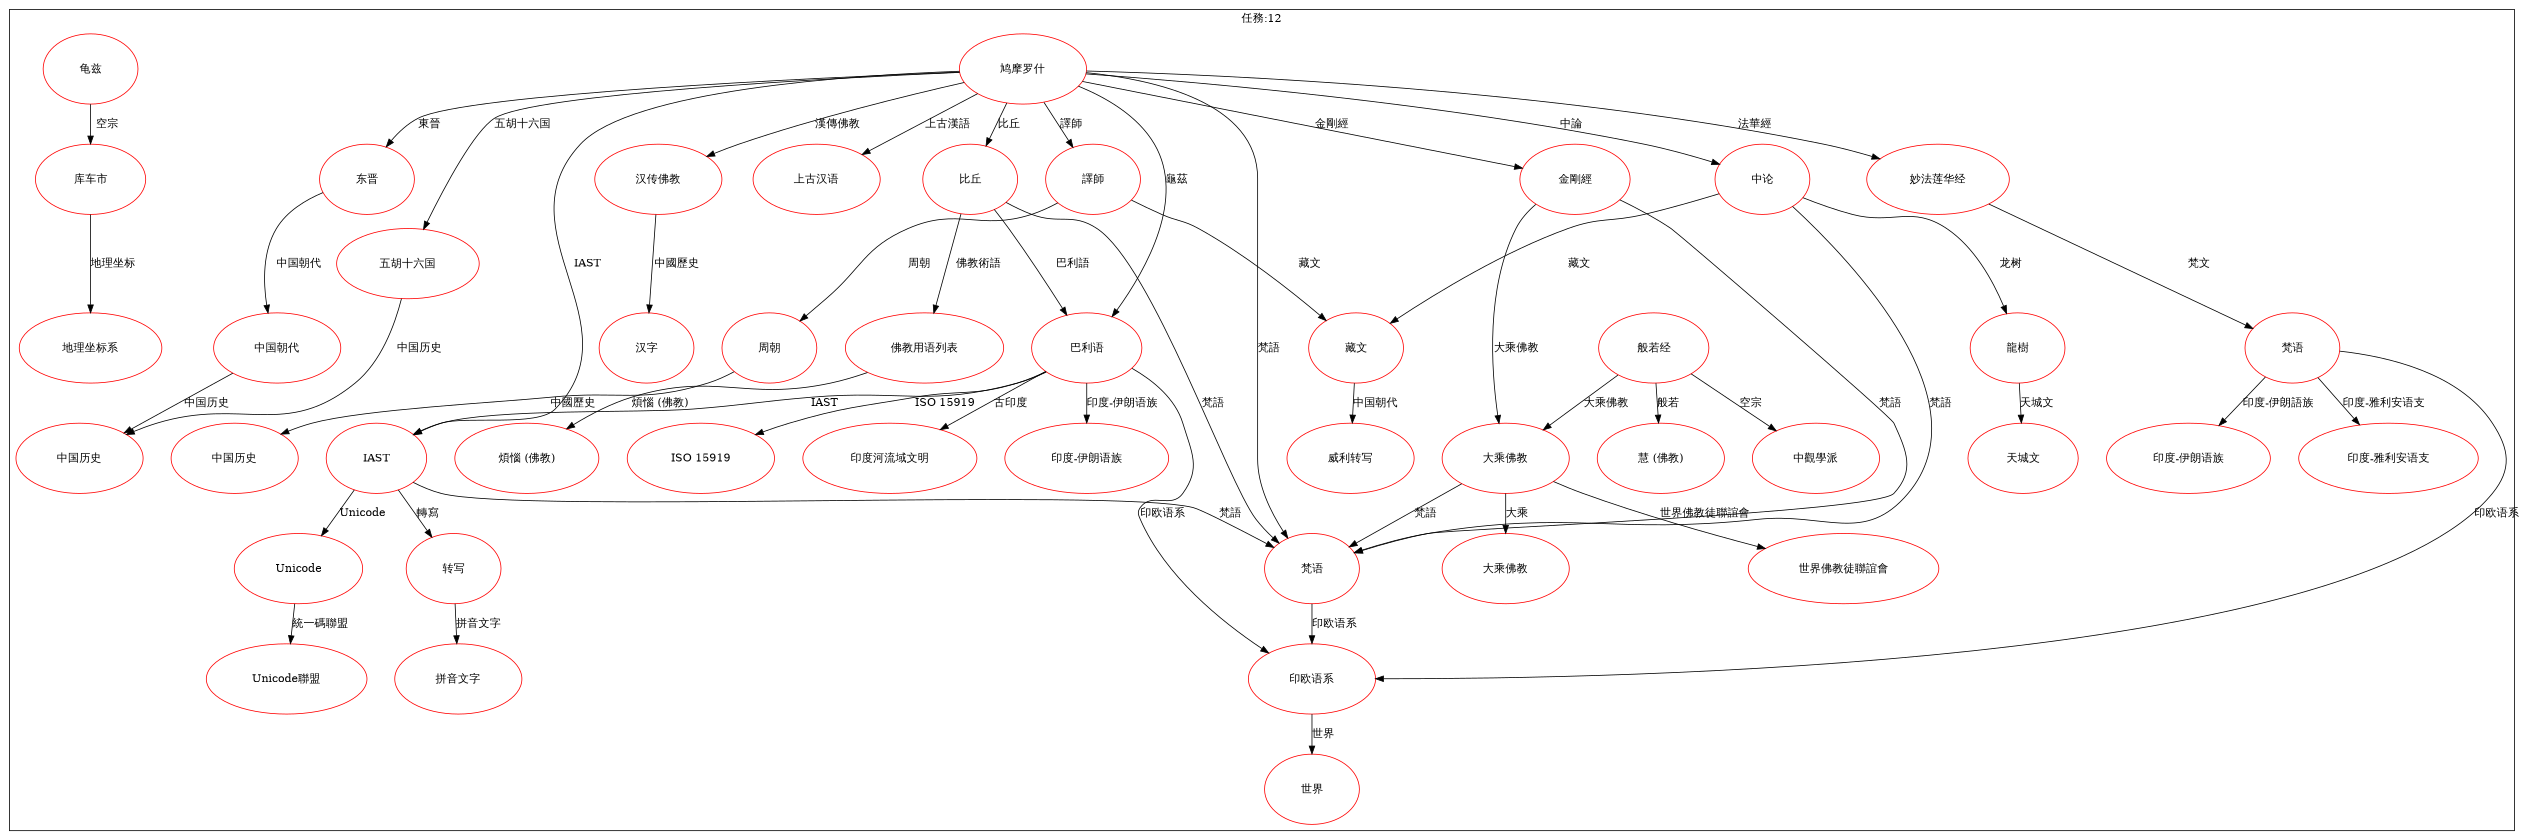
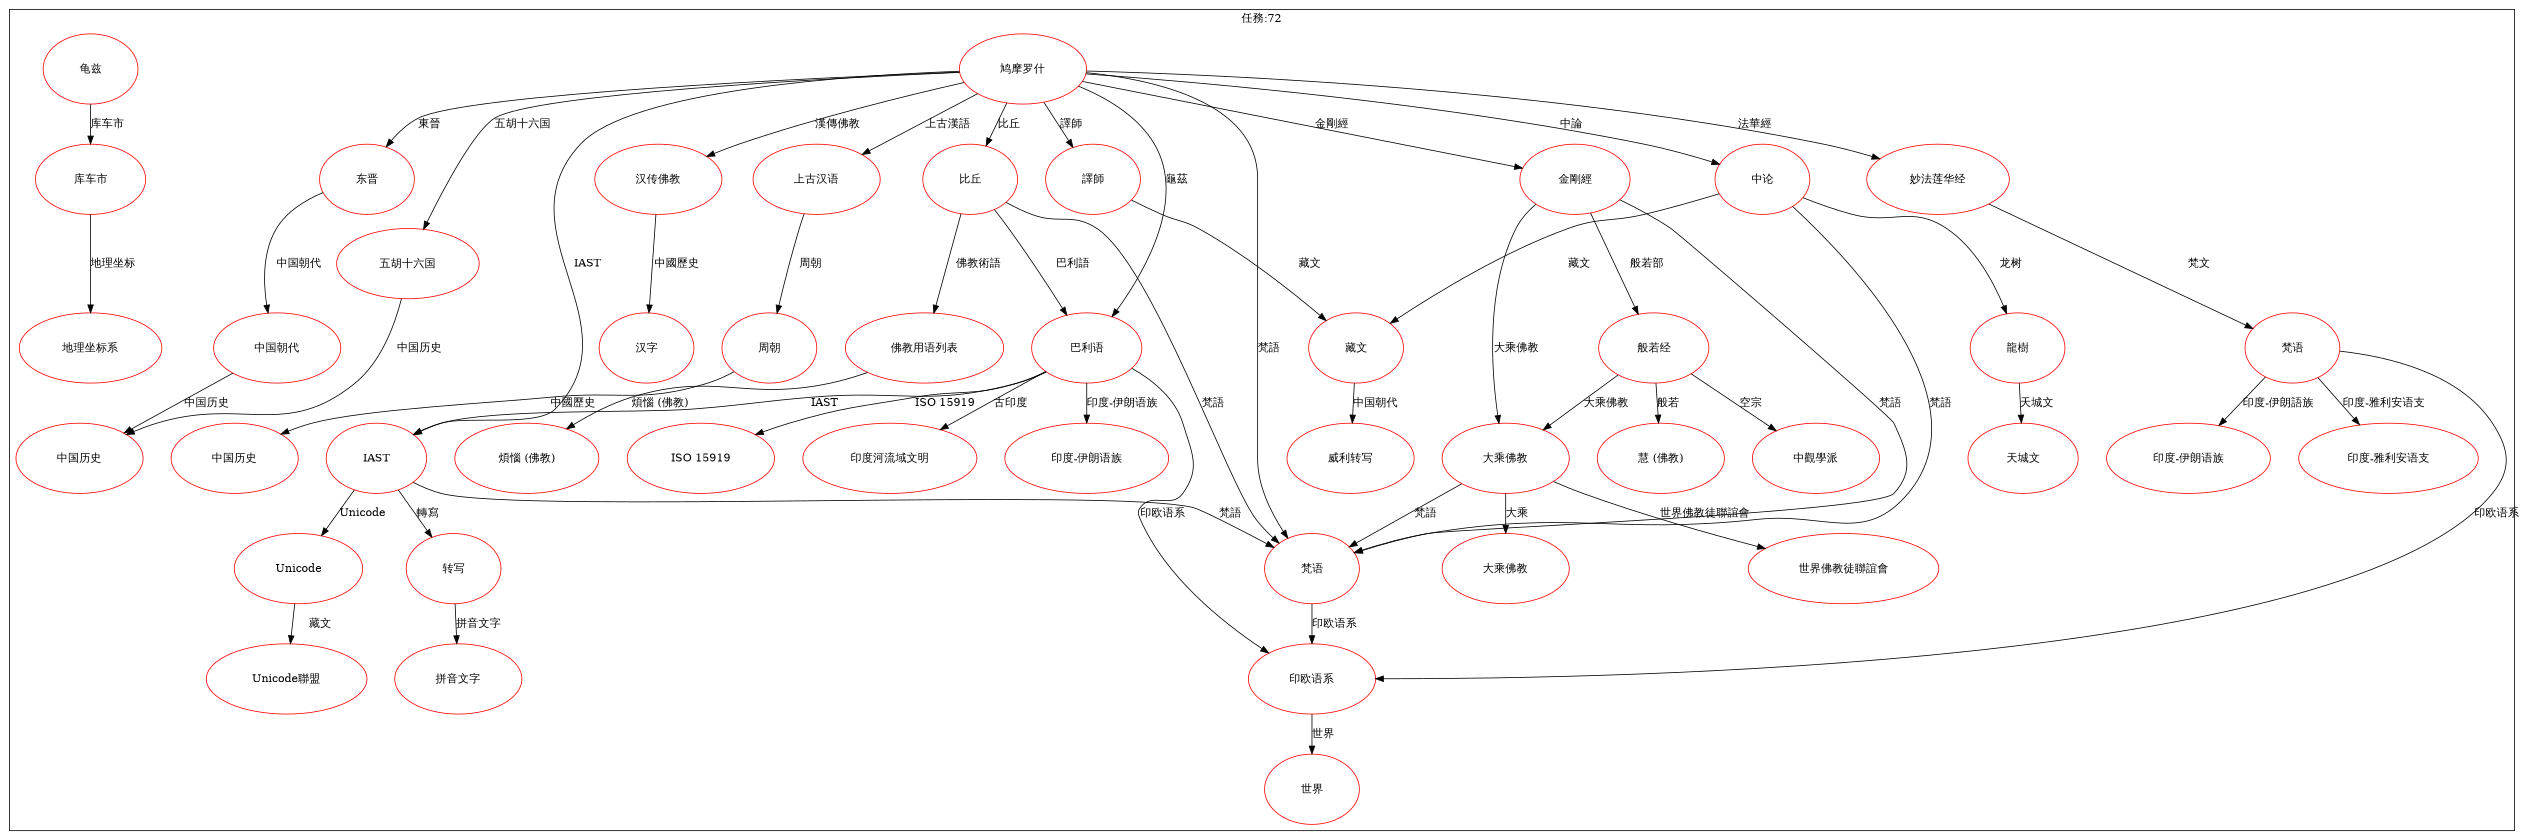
(1262, 19) -> (1262, 19)
(107, 124) -> (107, 124)
(917, 225) -> (791, 259)
none -> (1613, 260)
(321, 624) -> (321, 624)
